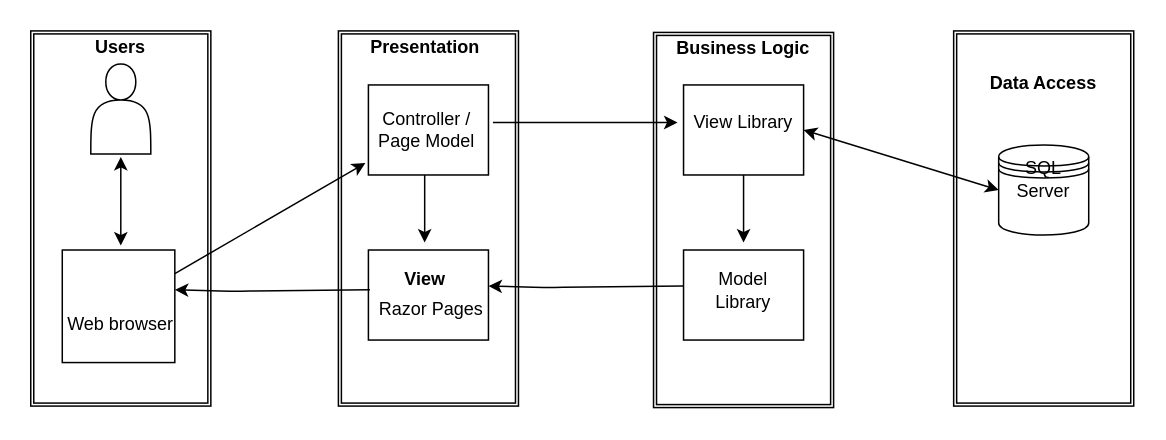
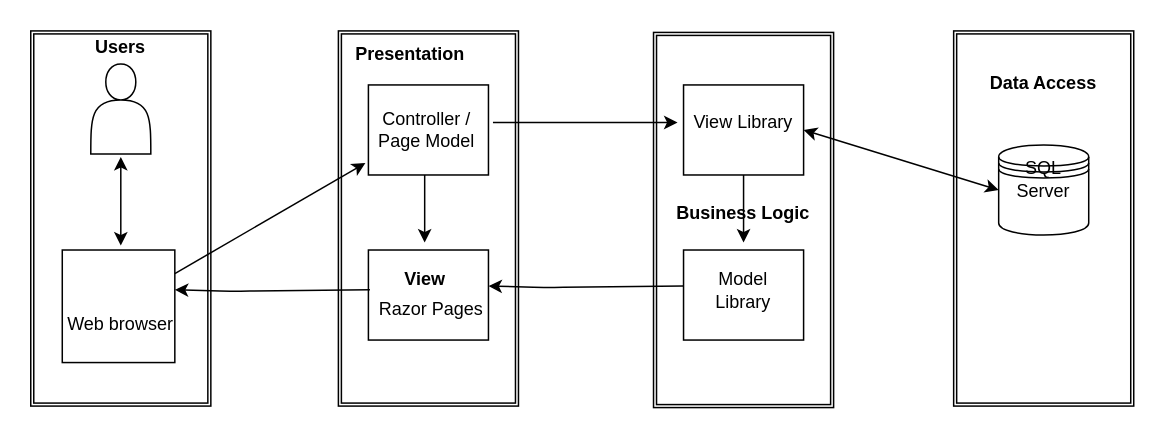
(425, 47) -> (410, 55)
(743, 49) -> (743, 214)
